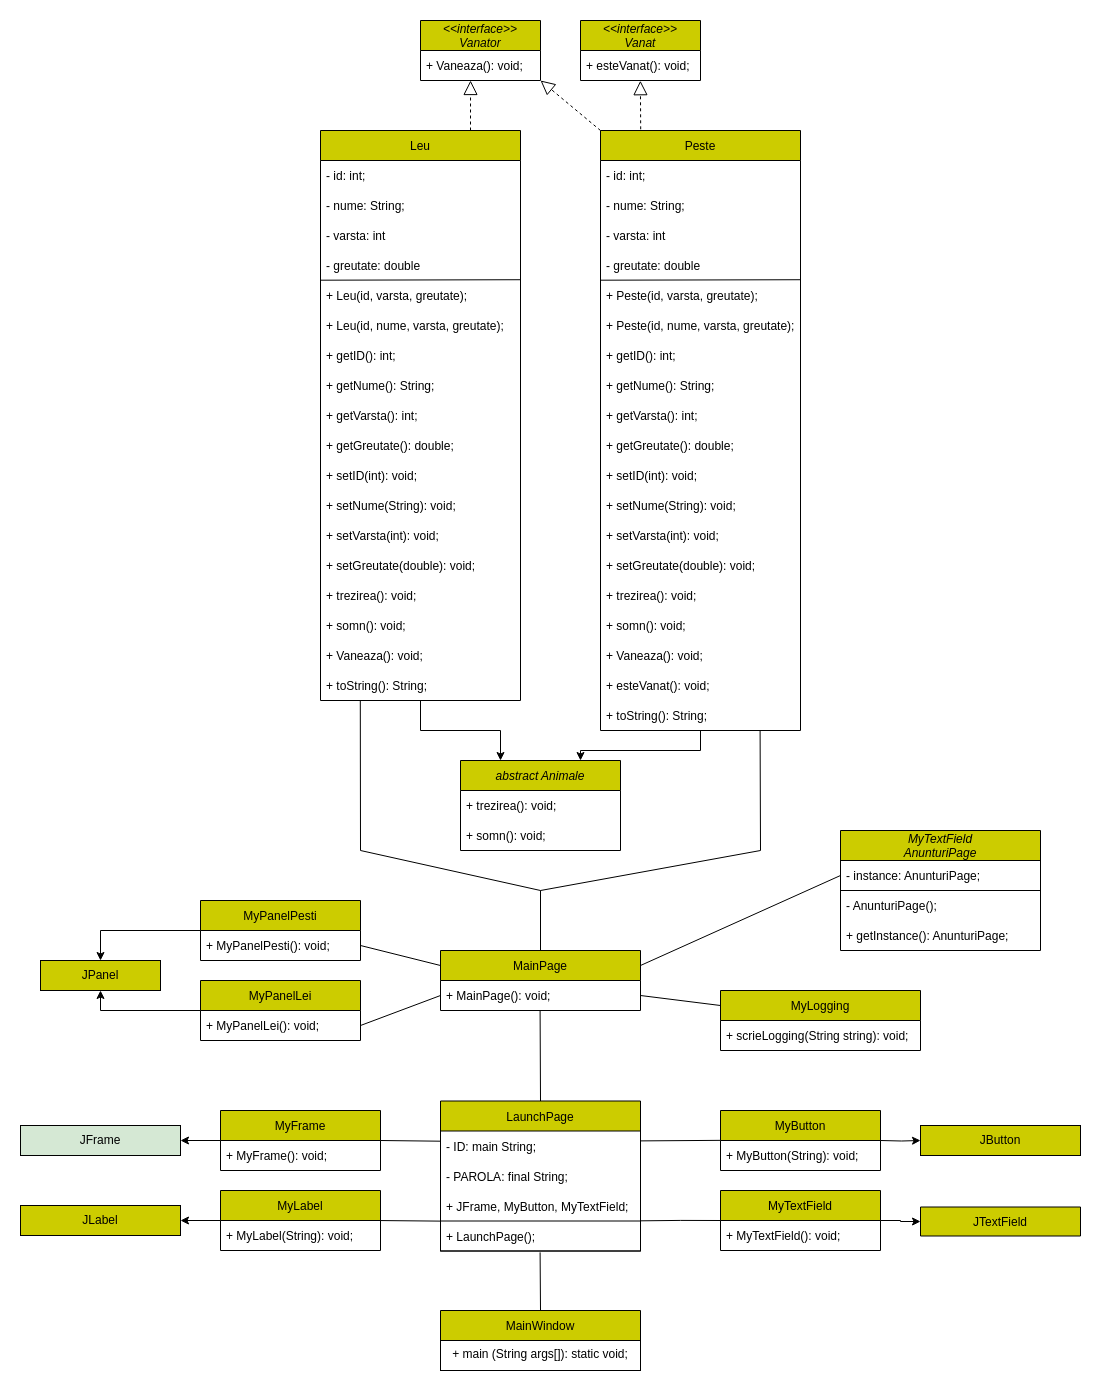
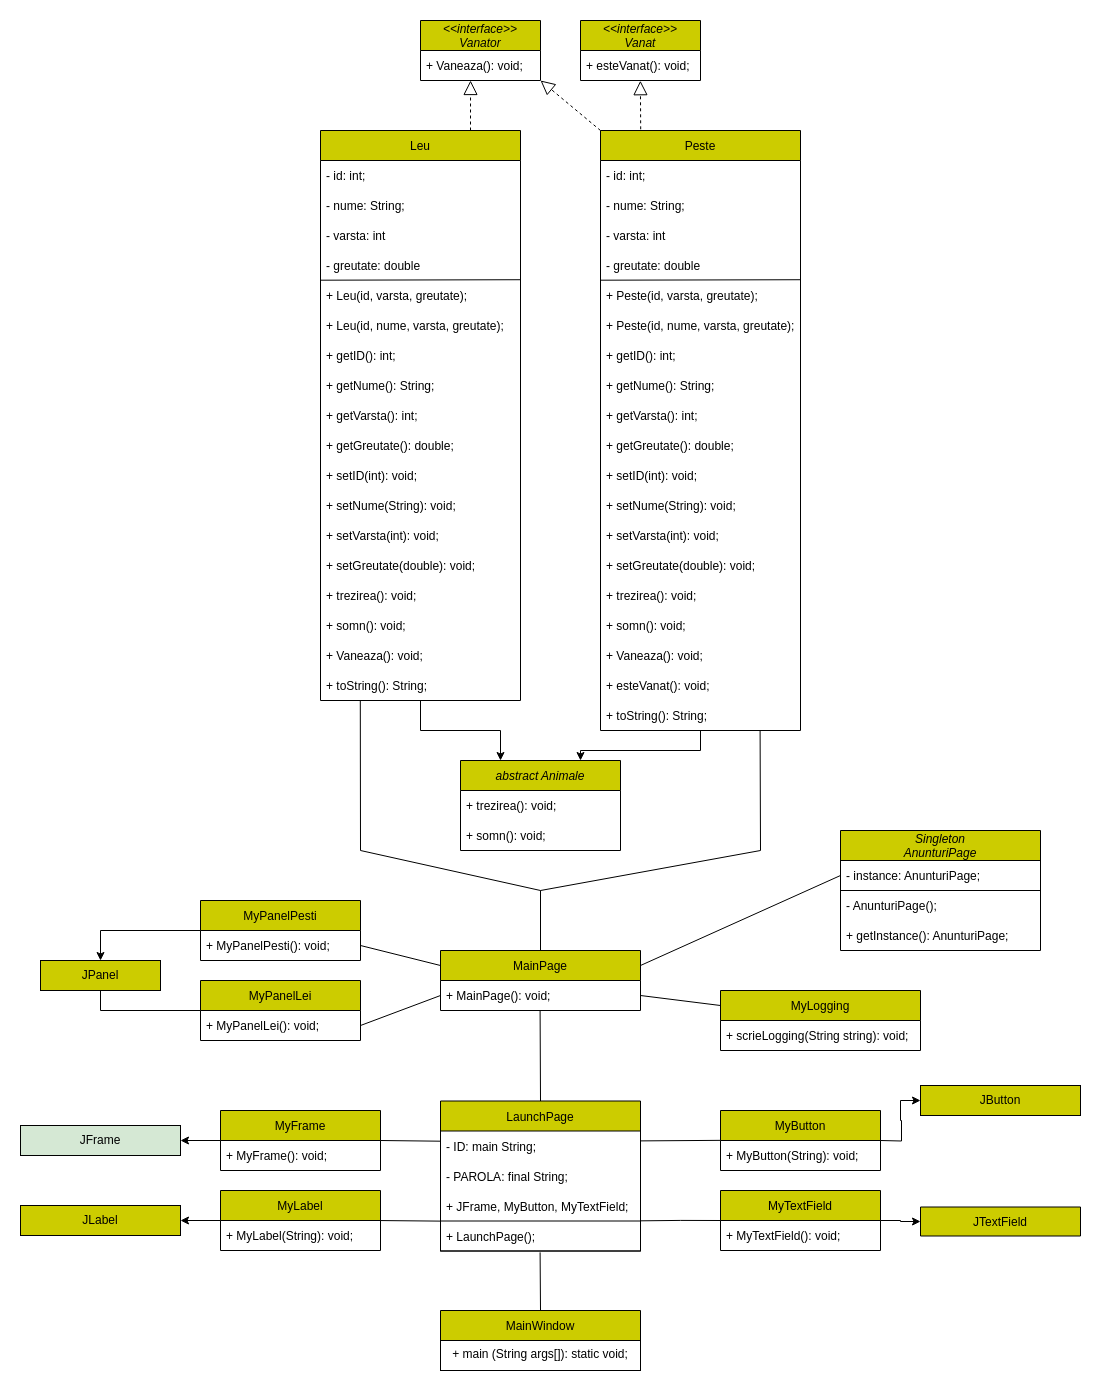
(940, 839) -> (940, 839)
(101, 998) -> (101, 996)
(1001, 1141) -> (1001, 1101)
